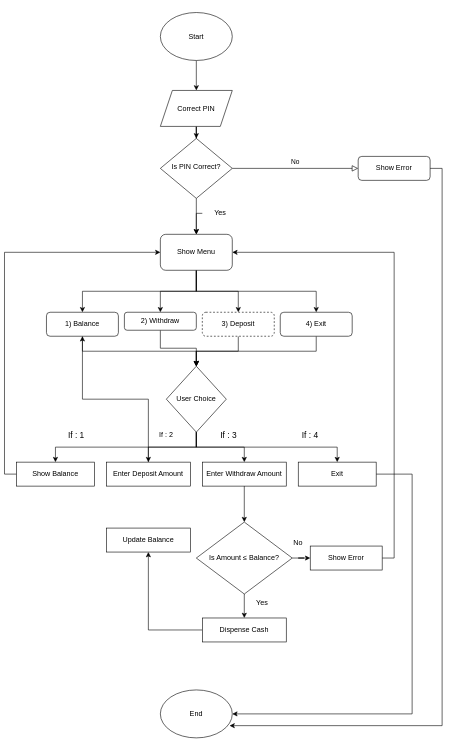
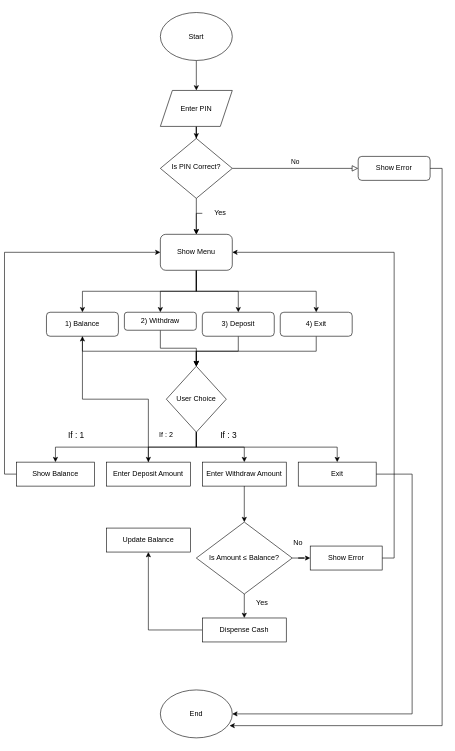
(197, 108) -> (197, 108)
(239, 324) -> (239, 324)
(311, 435) -> none
